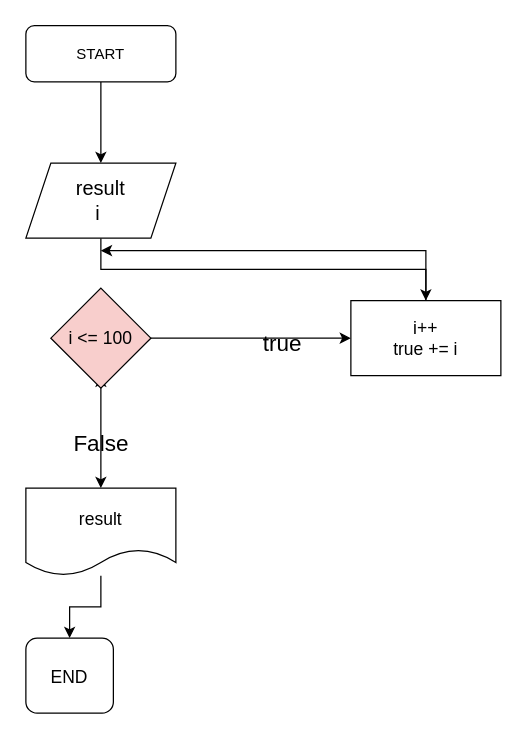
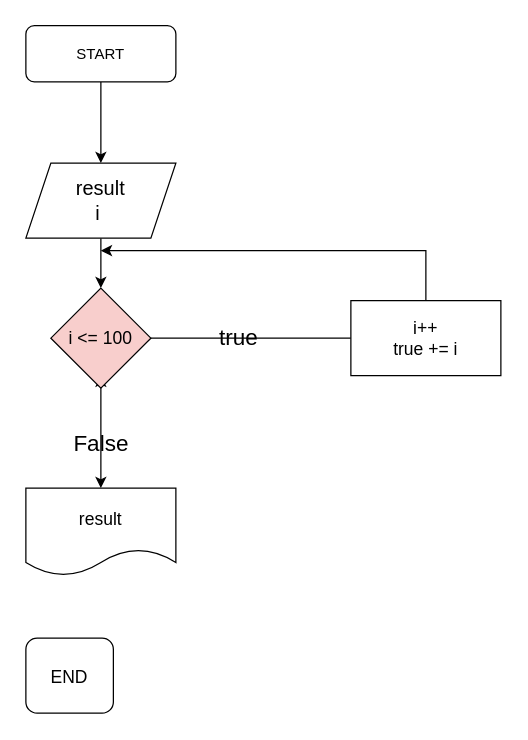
(260, 269) -> (101, 273)
(341, 338) -> (344, 338)
(282, 344) -> (238, 338)
(90, 607) -> none
